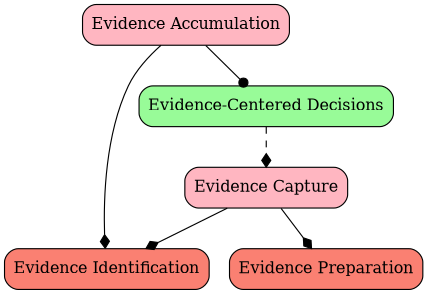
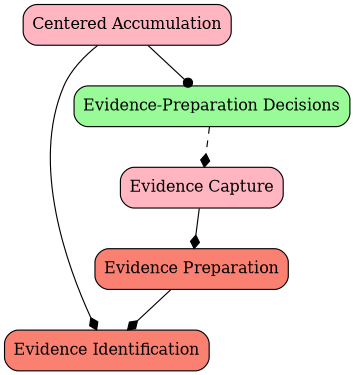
(186, 25) -> (127, 25)
(266, 106) -> (212, 106)
(193, 225) -> (154, 305)
